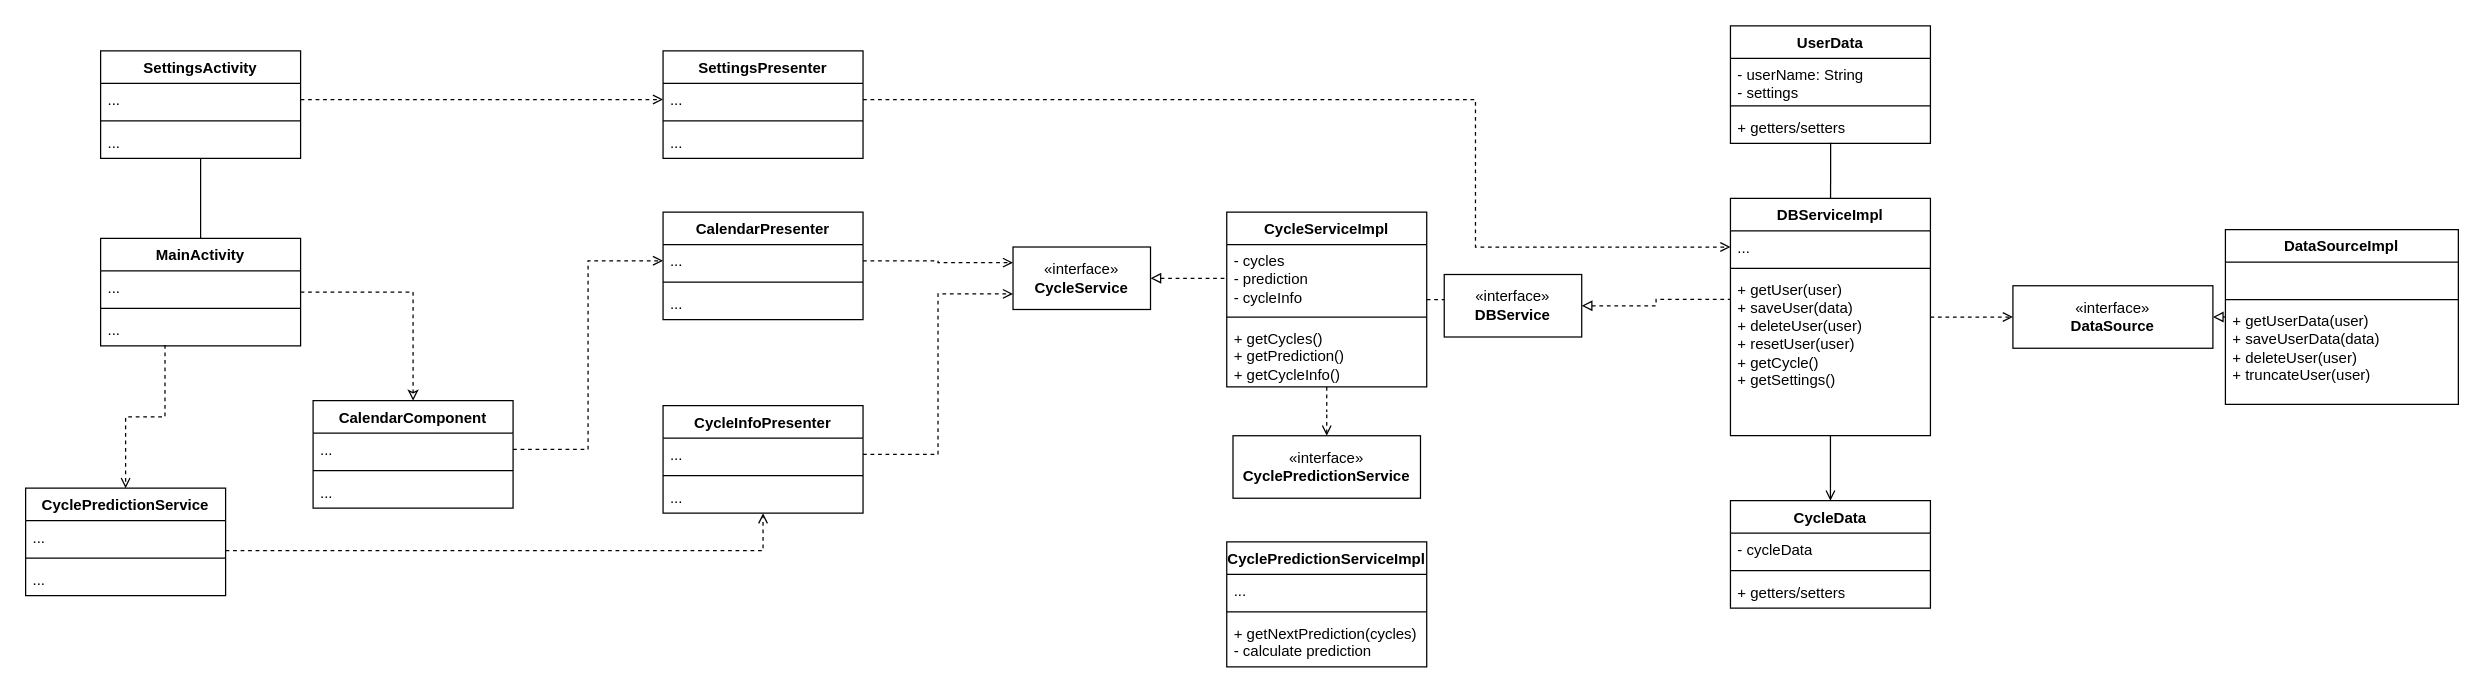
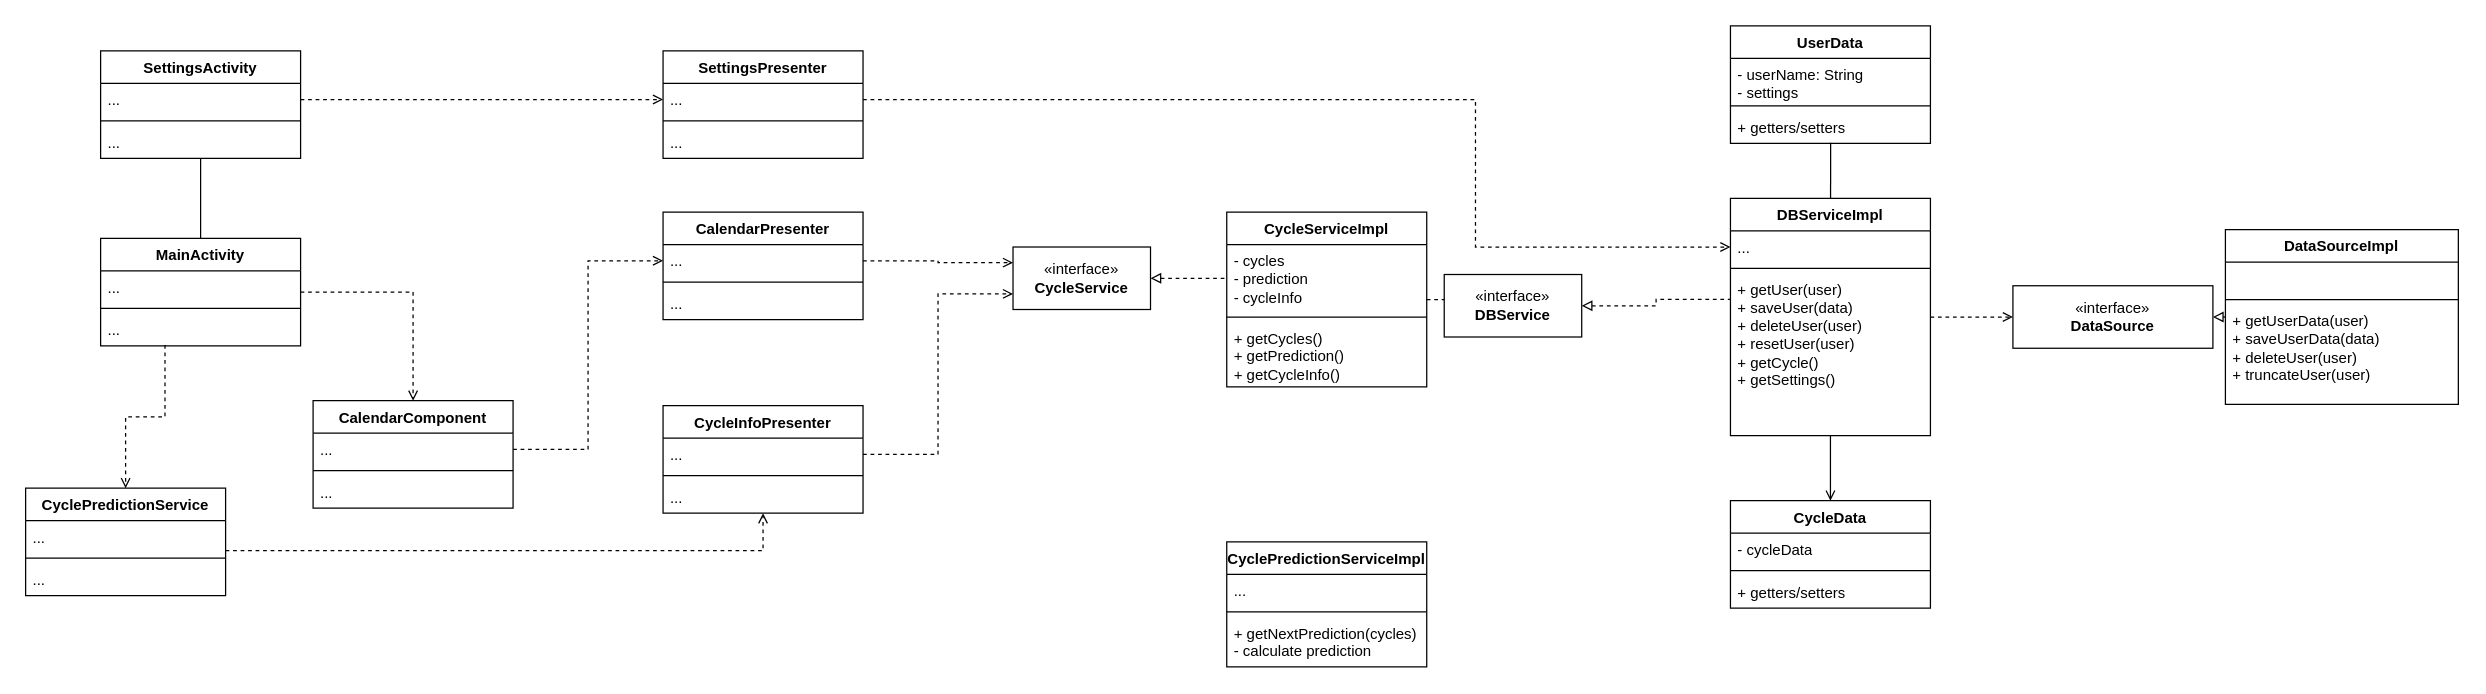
(413, 391) -> (413, 391)
(1327, 412) -> none
(1327, 467) -> none
